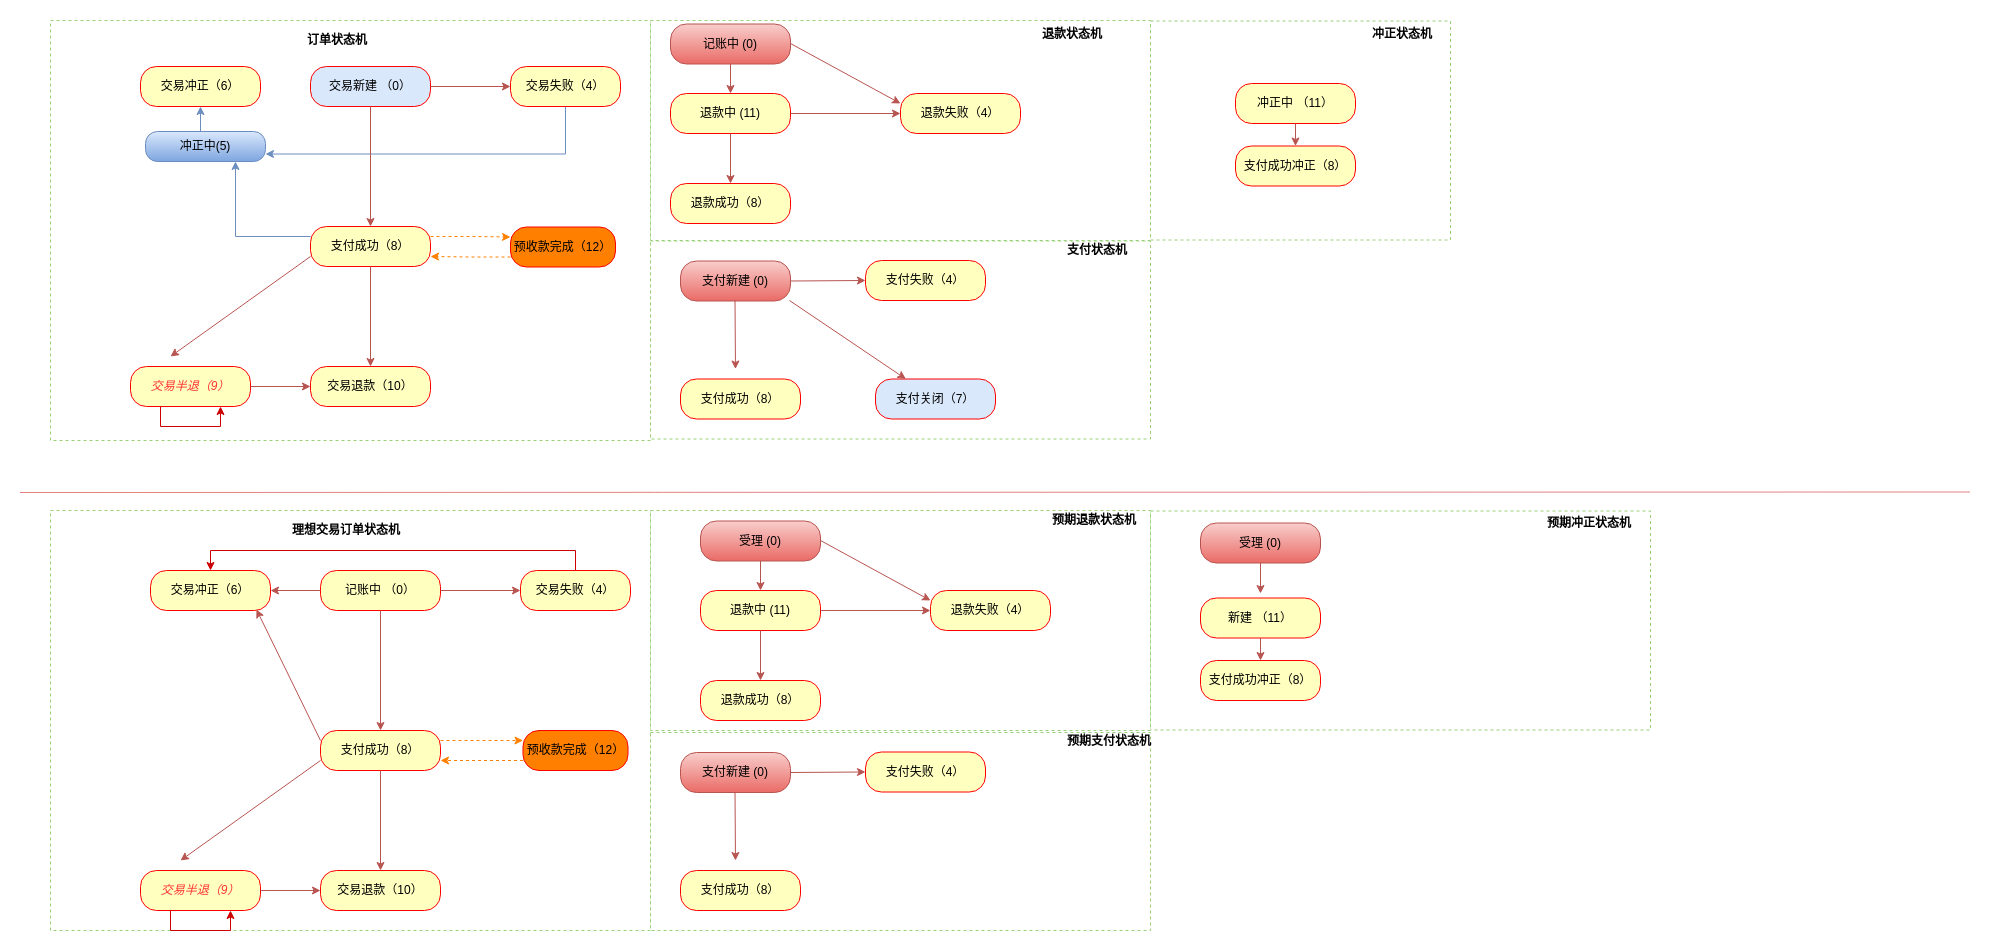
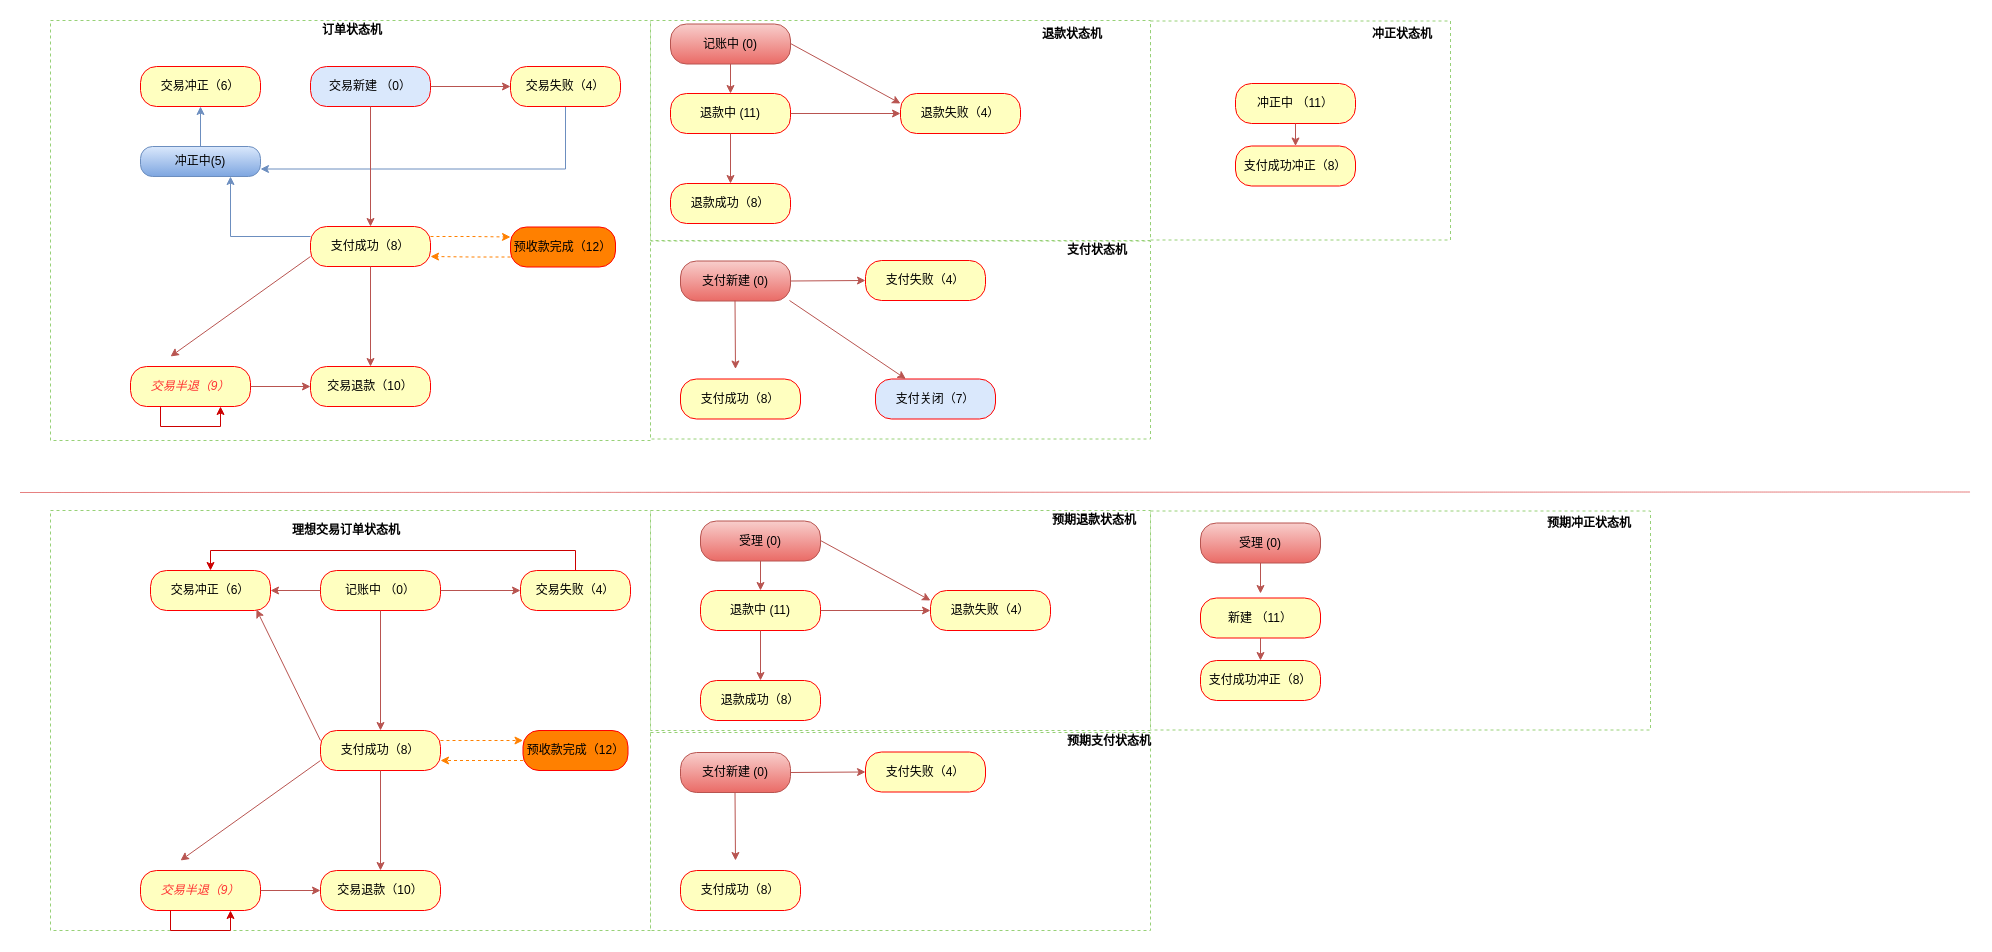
(346, 41) -> (361, 31)
(206, 147) -> (201, 162)
